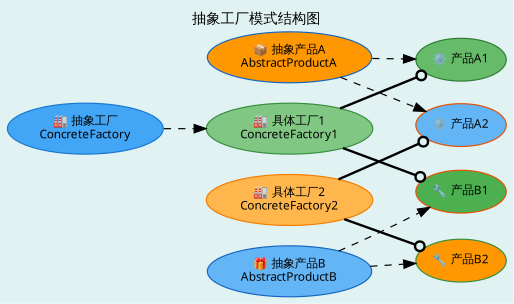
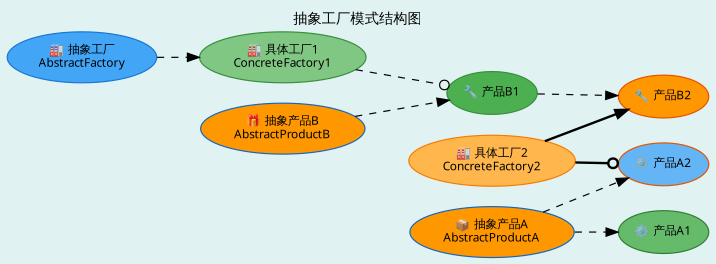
(369, 97) -> none
(85, 129) -> (82, 57)
(368, 158) -> (398, 77)
(461, 192) -> (492, 93)
(369, 228) -> (581, 128)
(461, 261) -> (664, 97)
(387, 265) -> (572, 95)
(290, 271) -> (283, 129)
